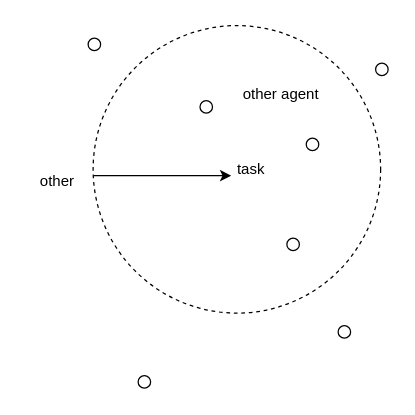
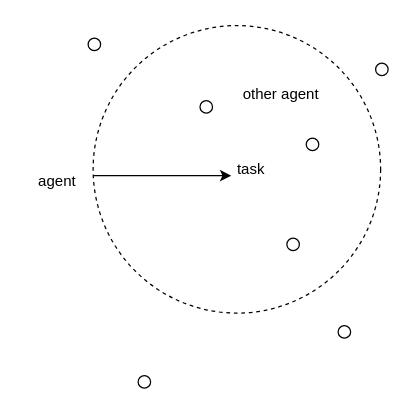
(58, 182) -> (58, 182)
